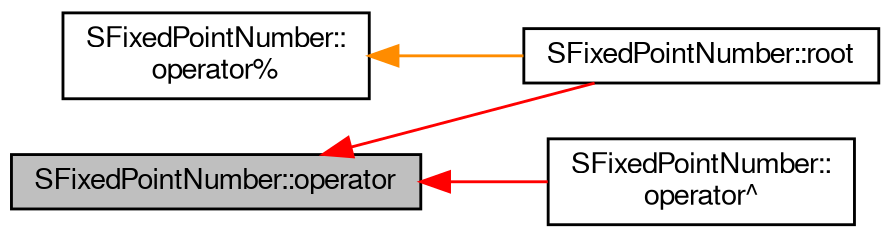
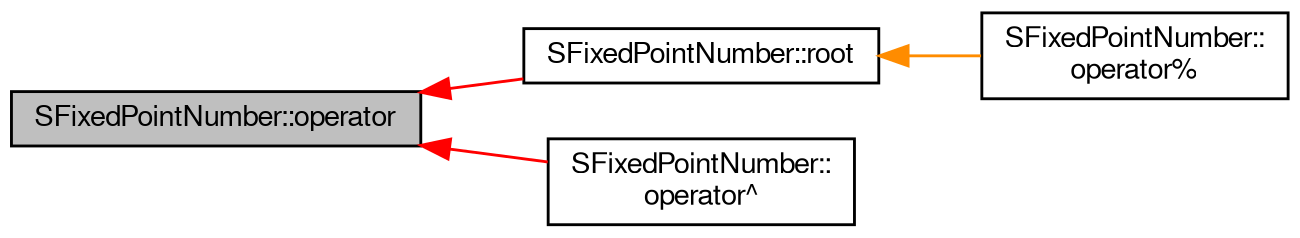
(461, 56) -> (945, 56)
